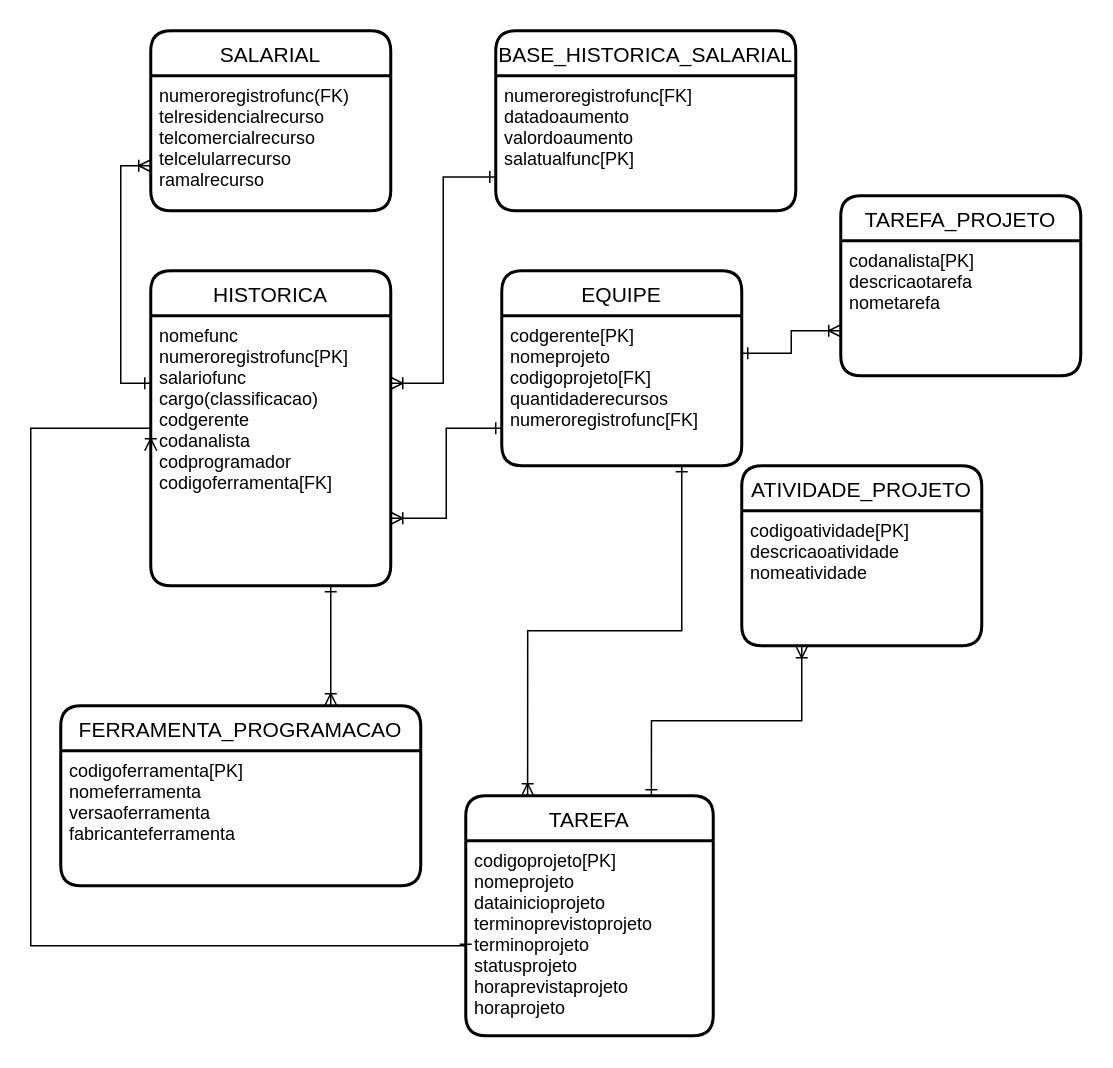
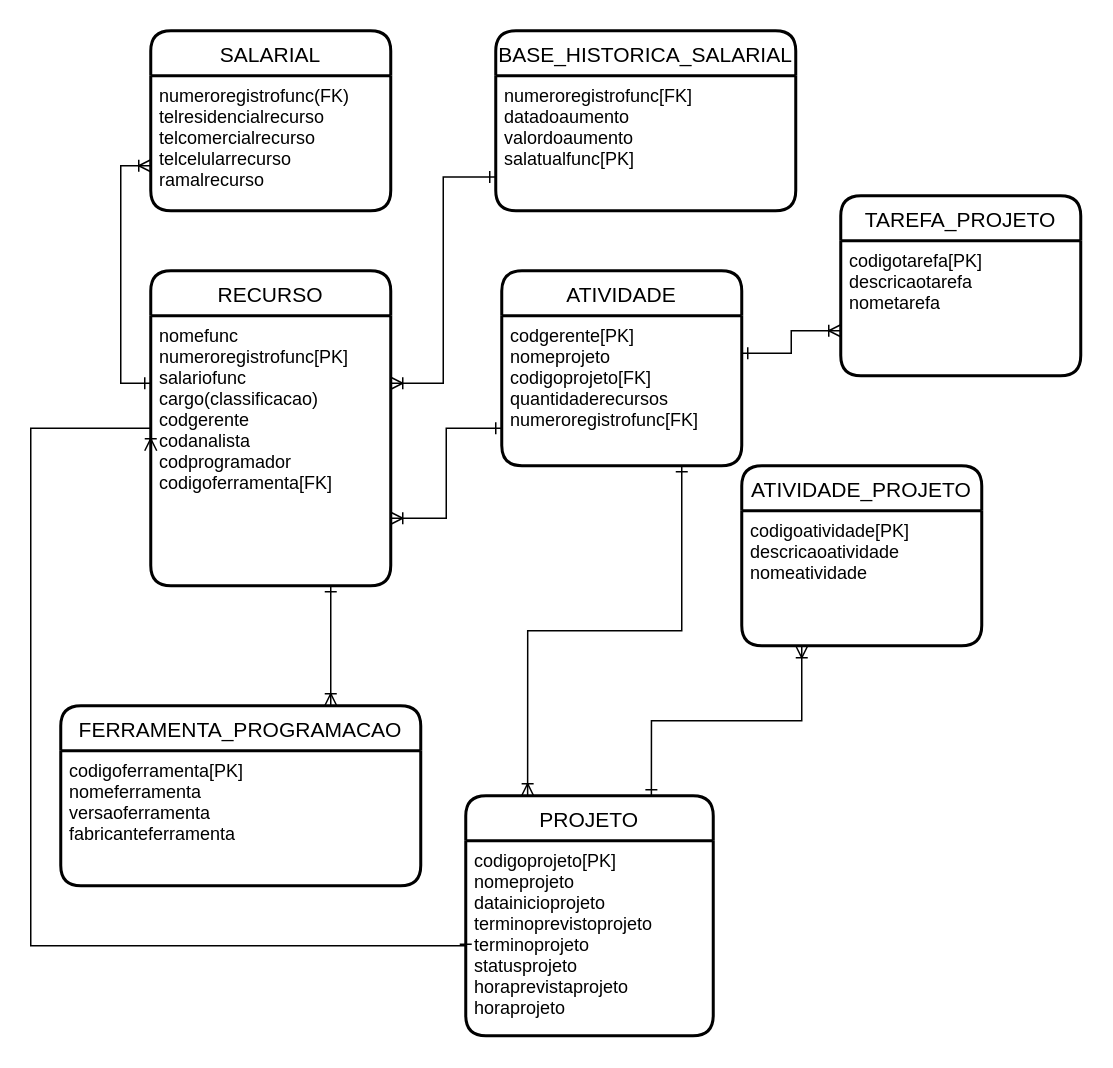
(920, 261) -> (927, 261)
(270, 295) -> (270, 295)
(621, 295) -> (621, 295)
(589, 820) -> (589, 820)
